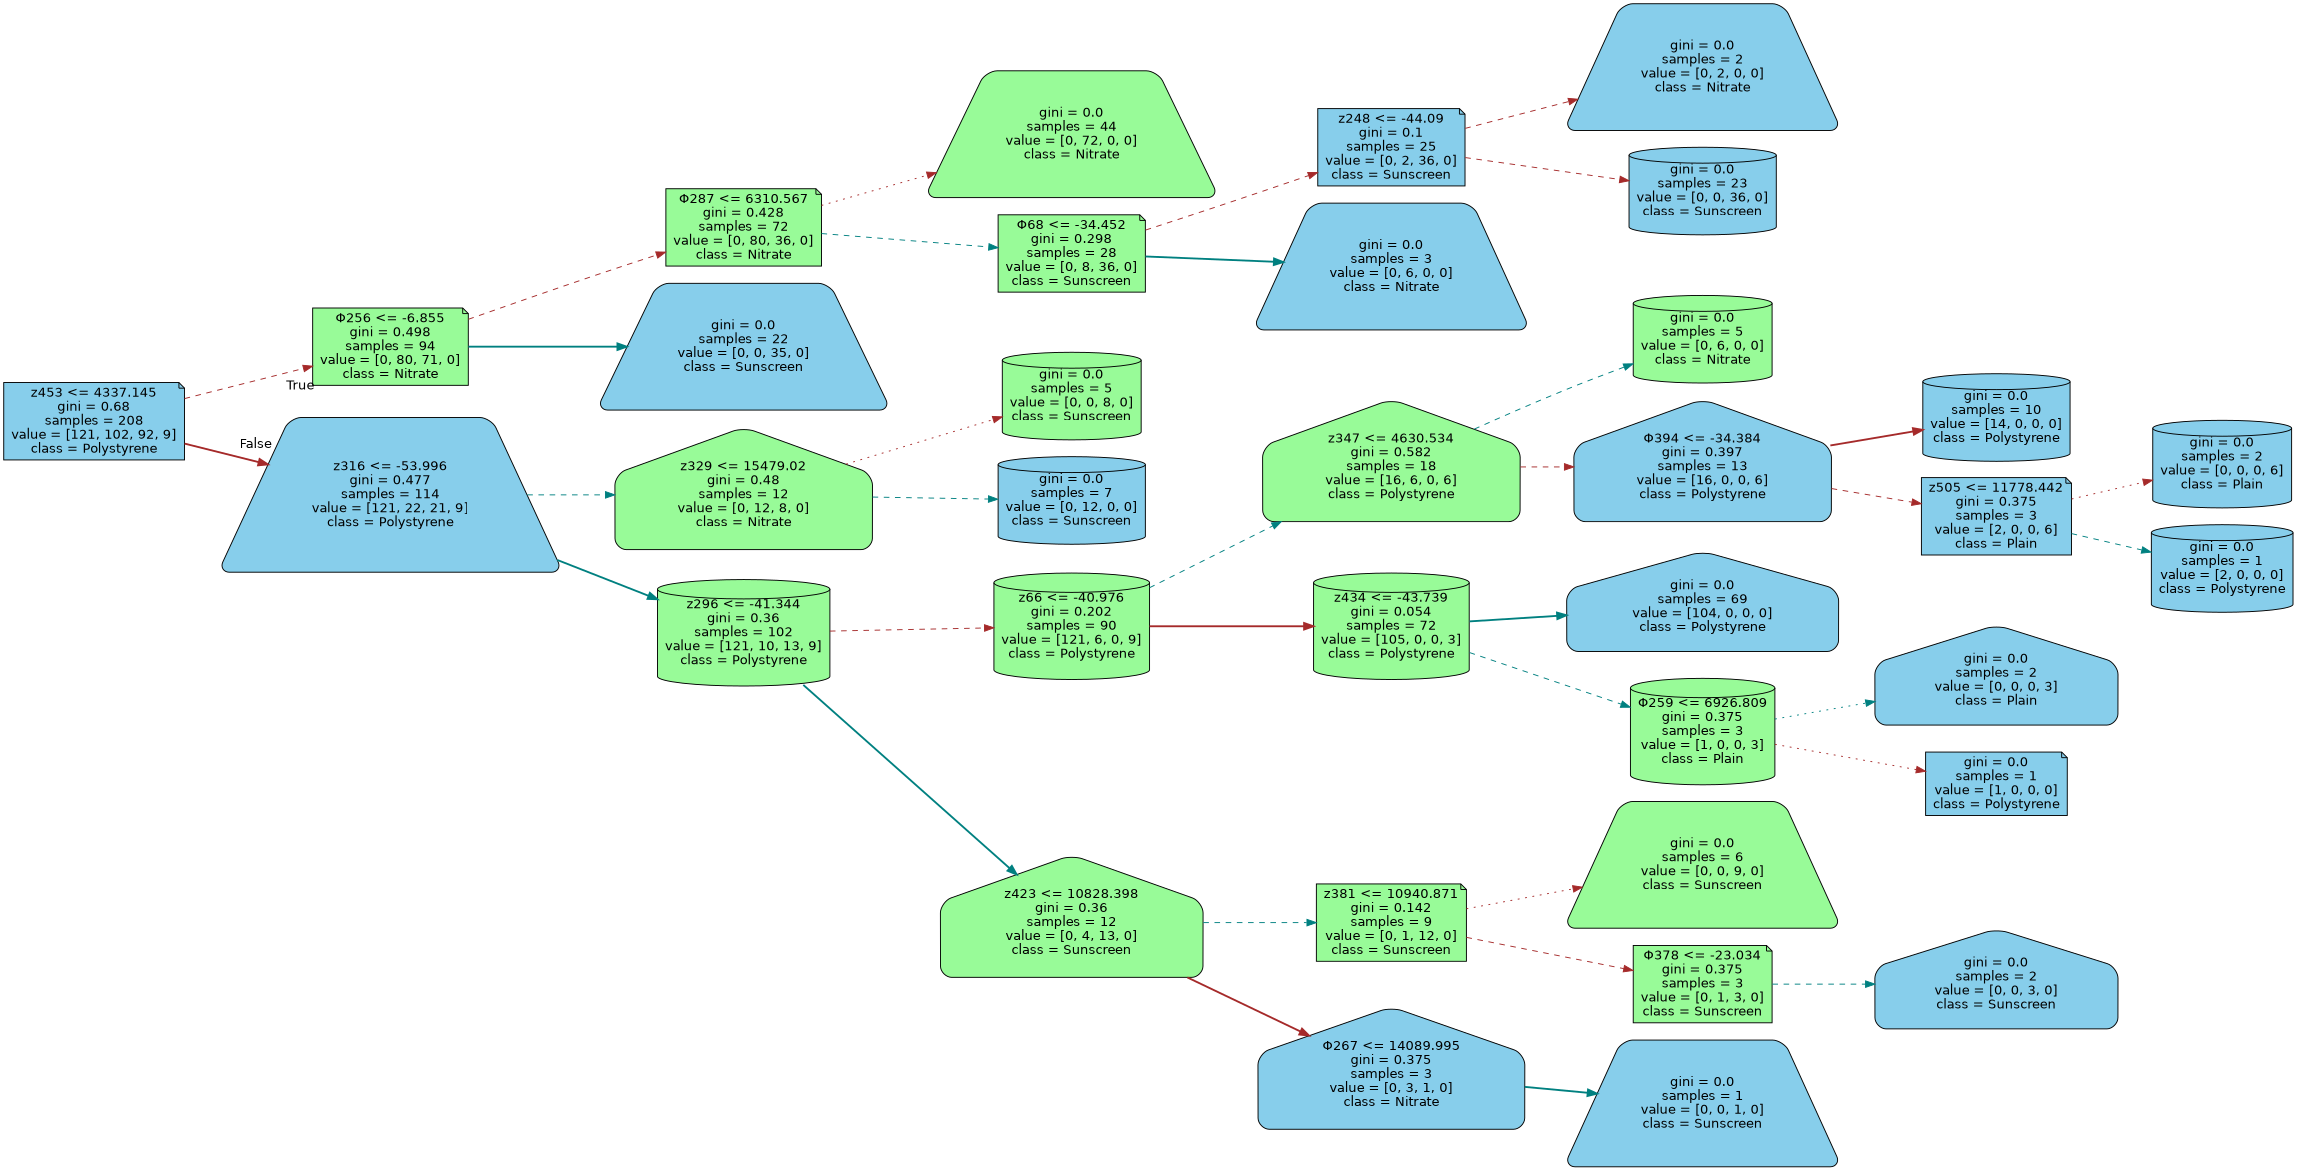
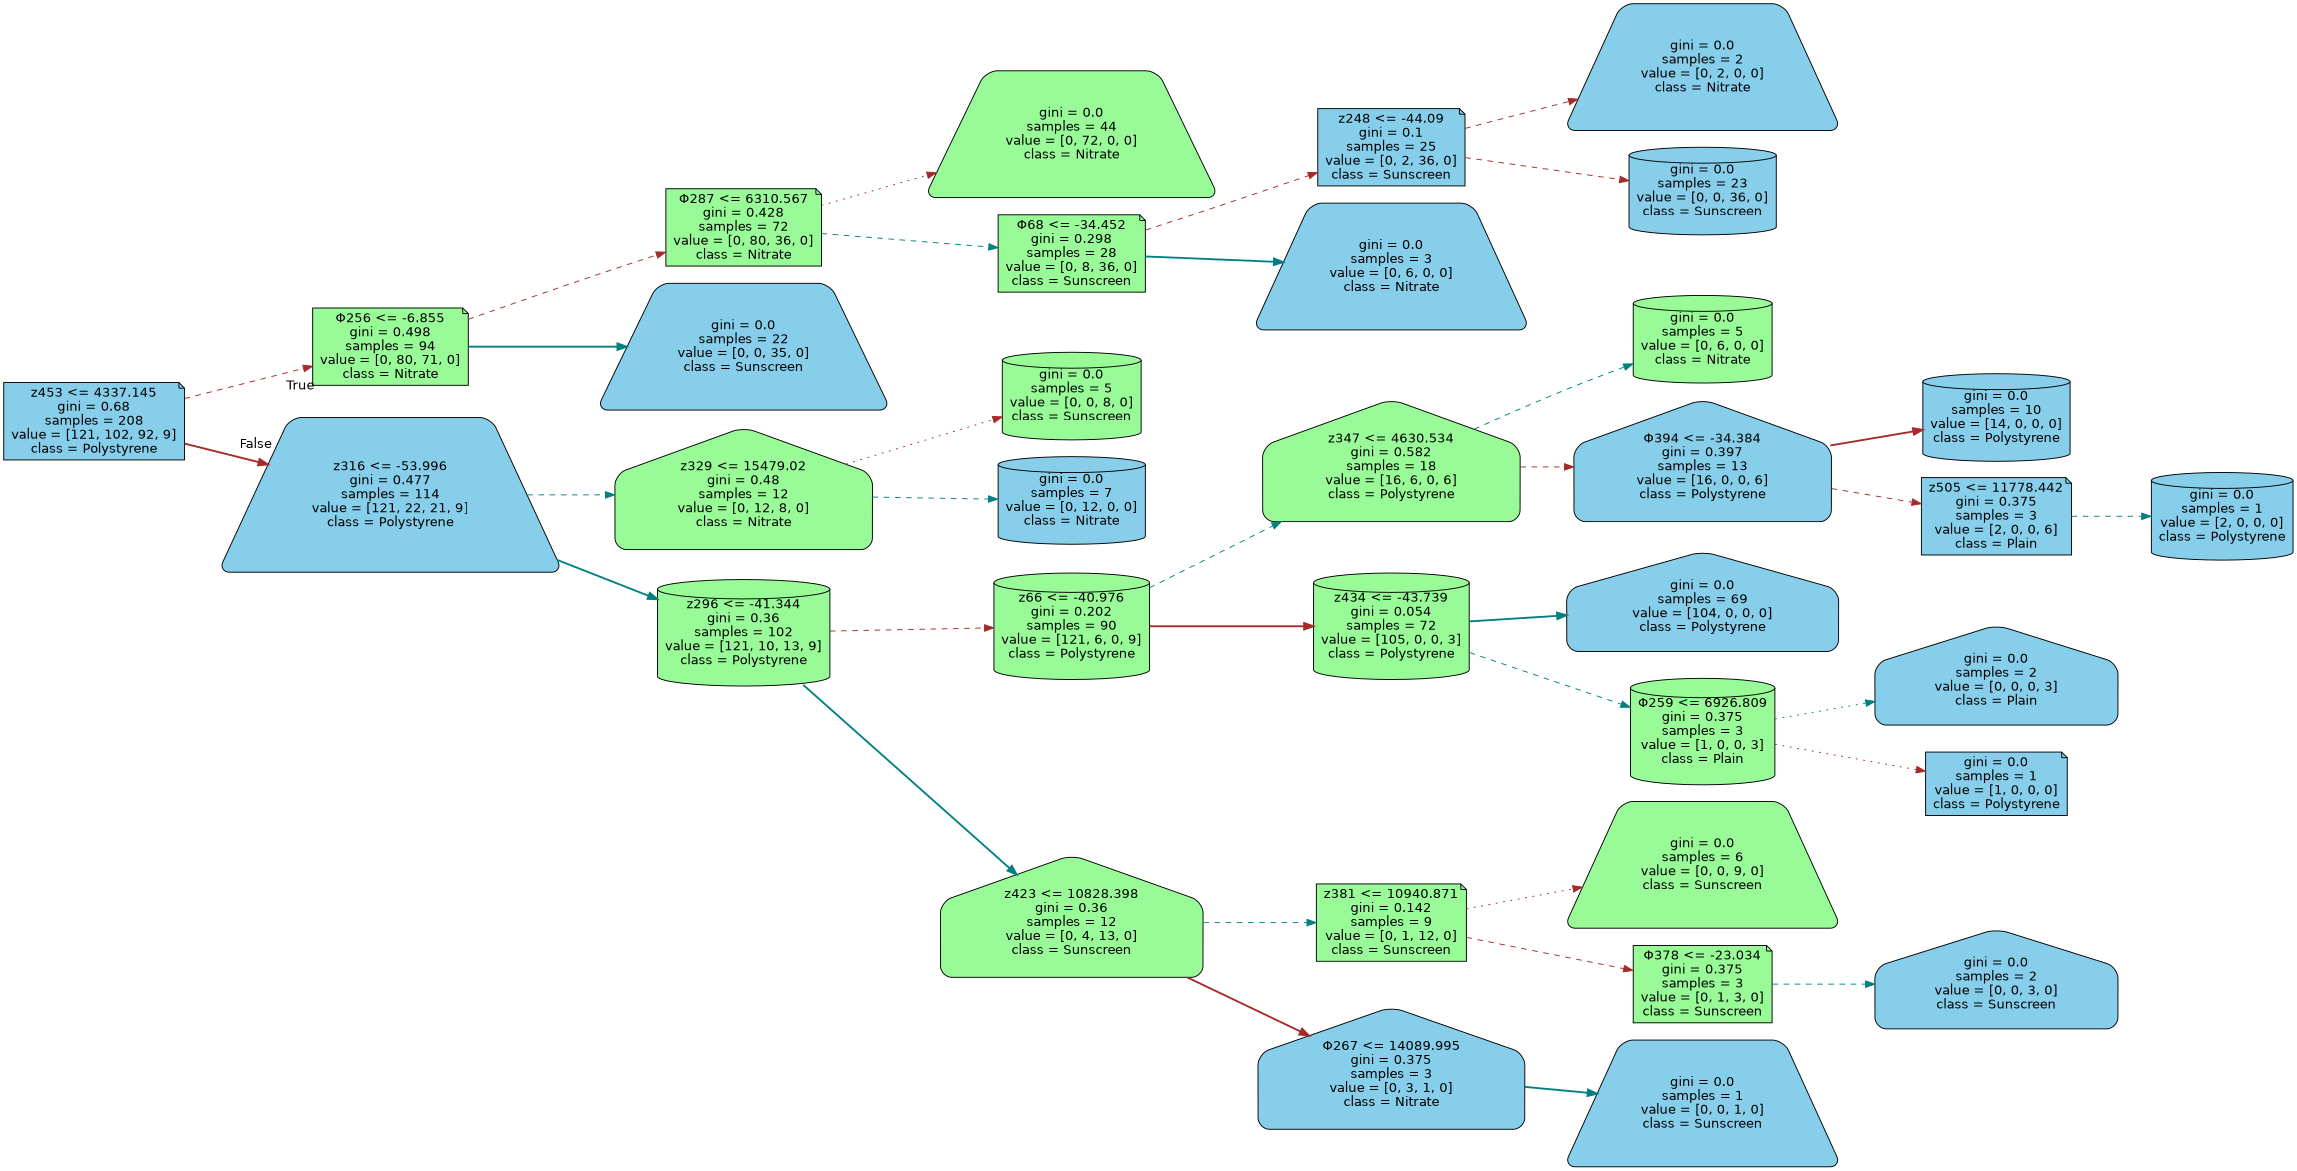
(2222, 464) -> none
(1072, 500) -> (1072, 500)
